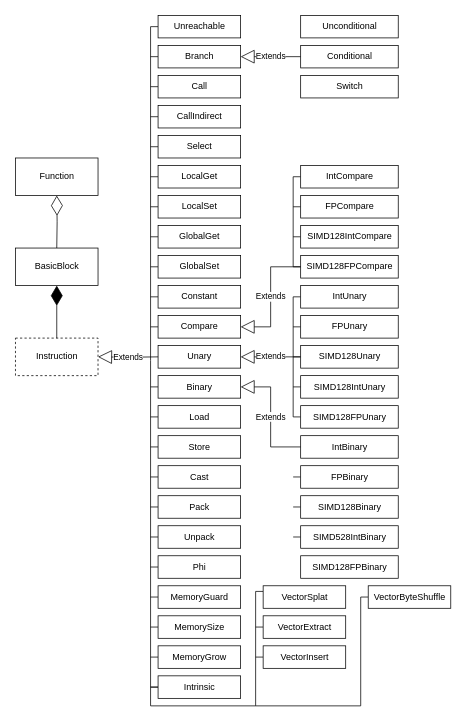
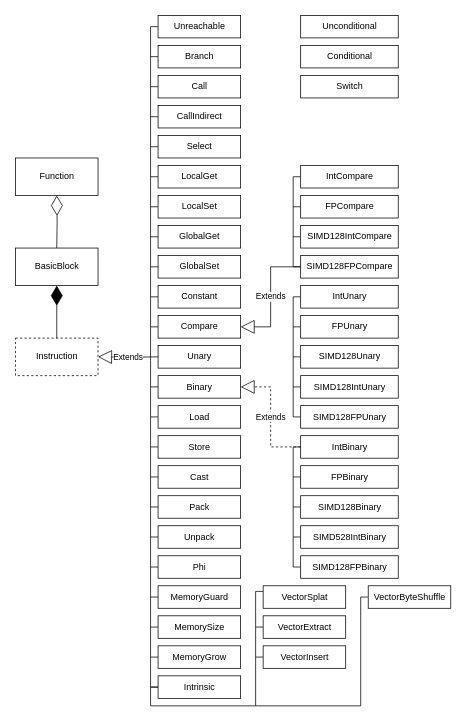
(277, 57) -> none
(272, 357) -> none
(270, 444) -> (270, 444)
none -> (293, 511)
